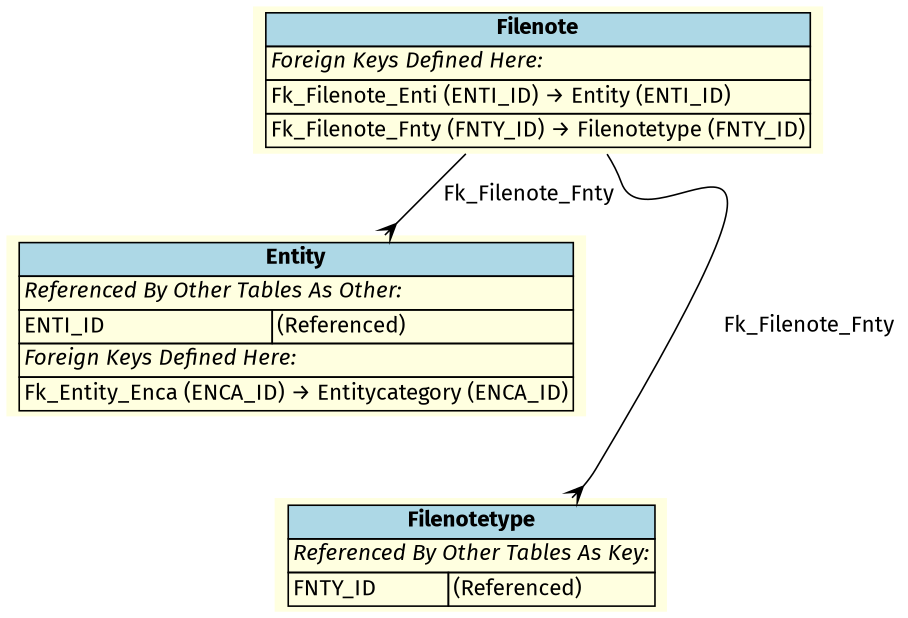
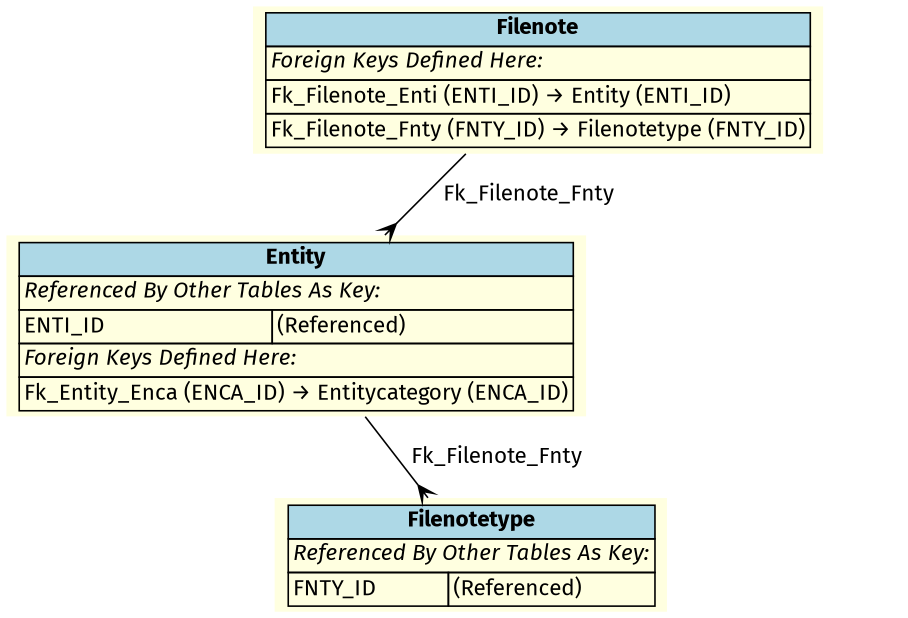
(699, 280) -> (392, 451)
(213, 291) -> (203, 291)
